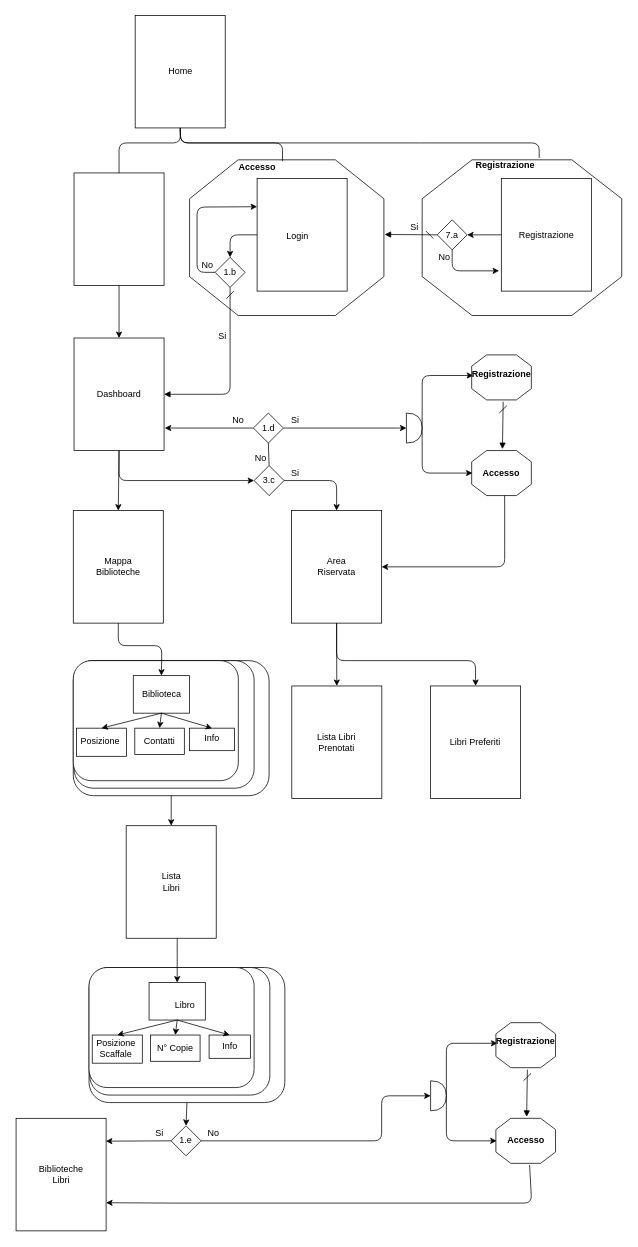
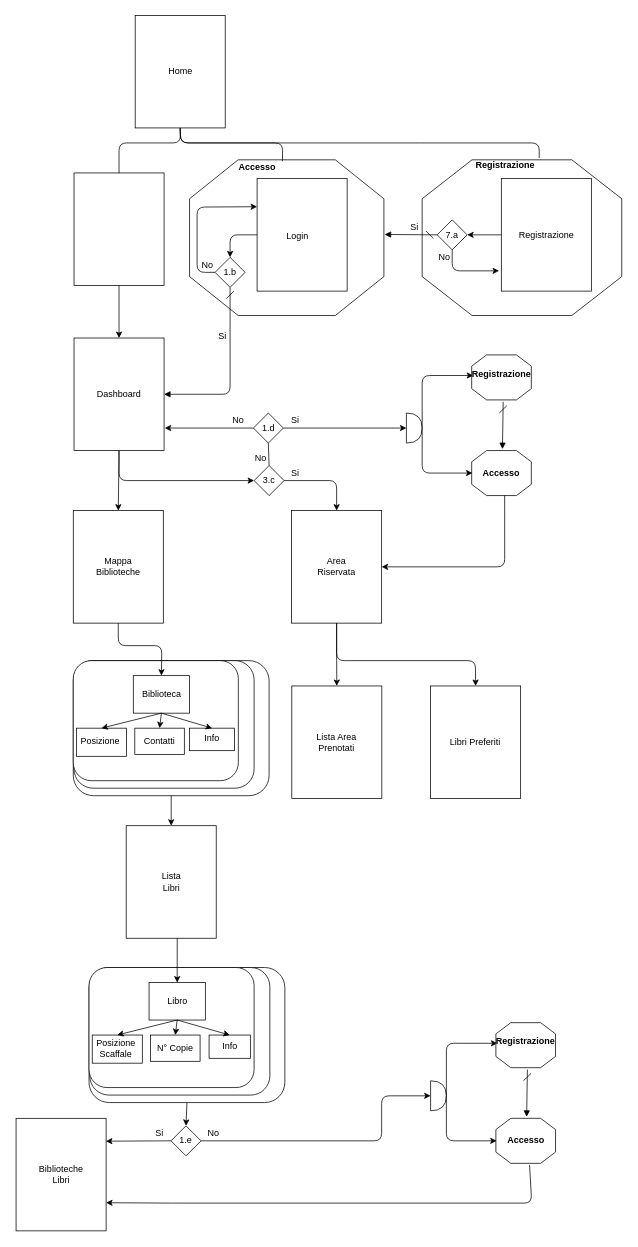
(336, 742) -> (336, 742)
(185, 1005) -> (177, 1001)
